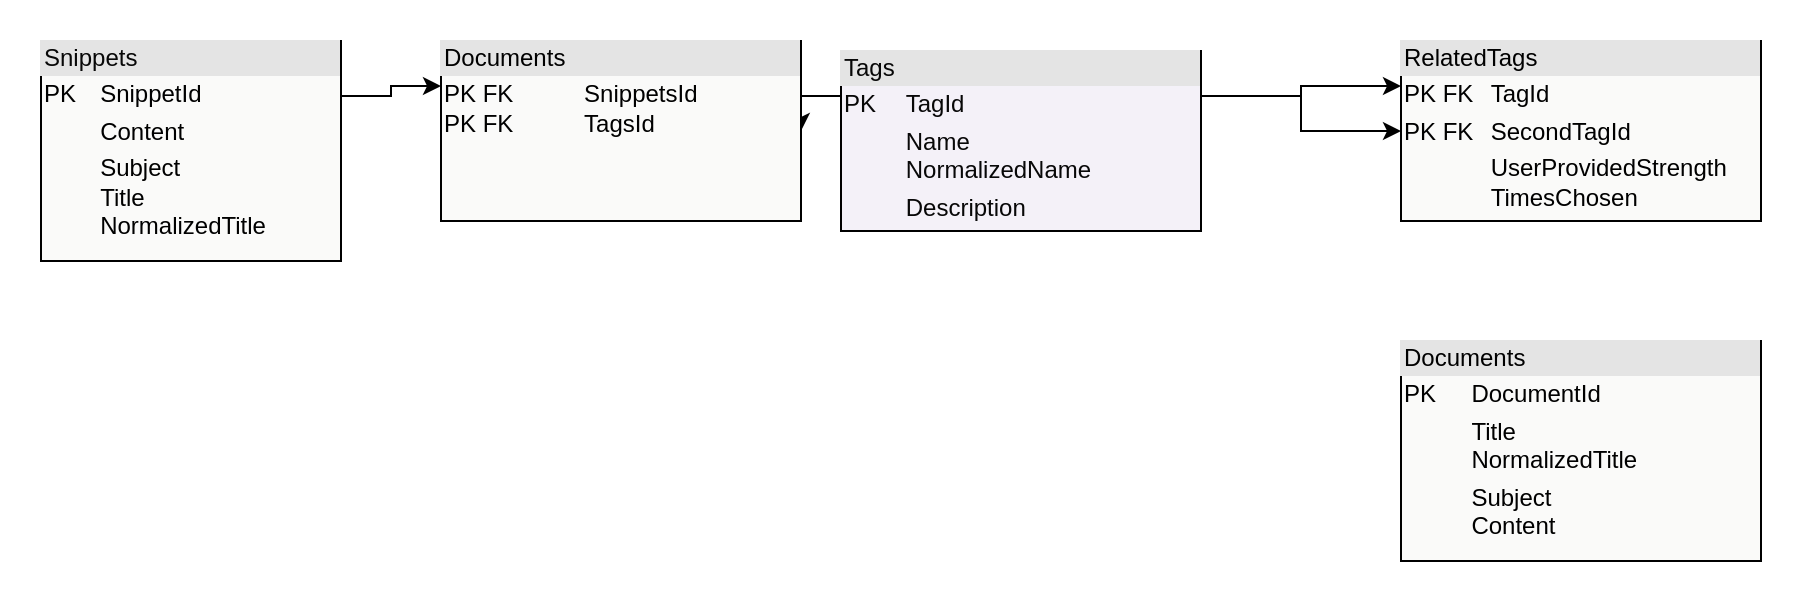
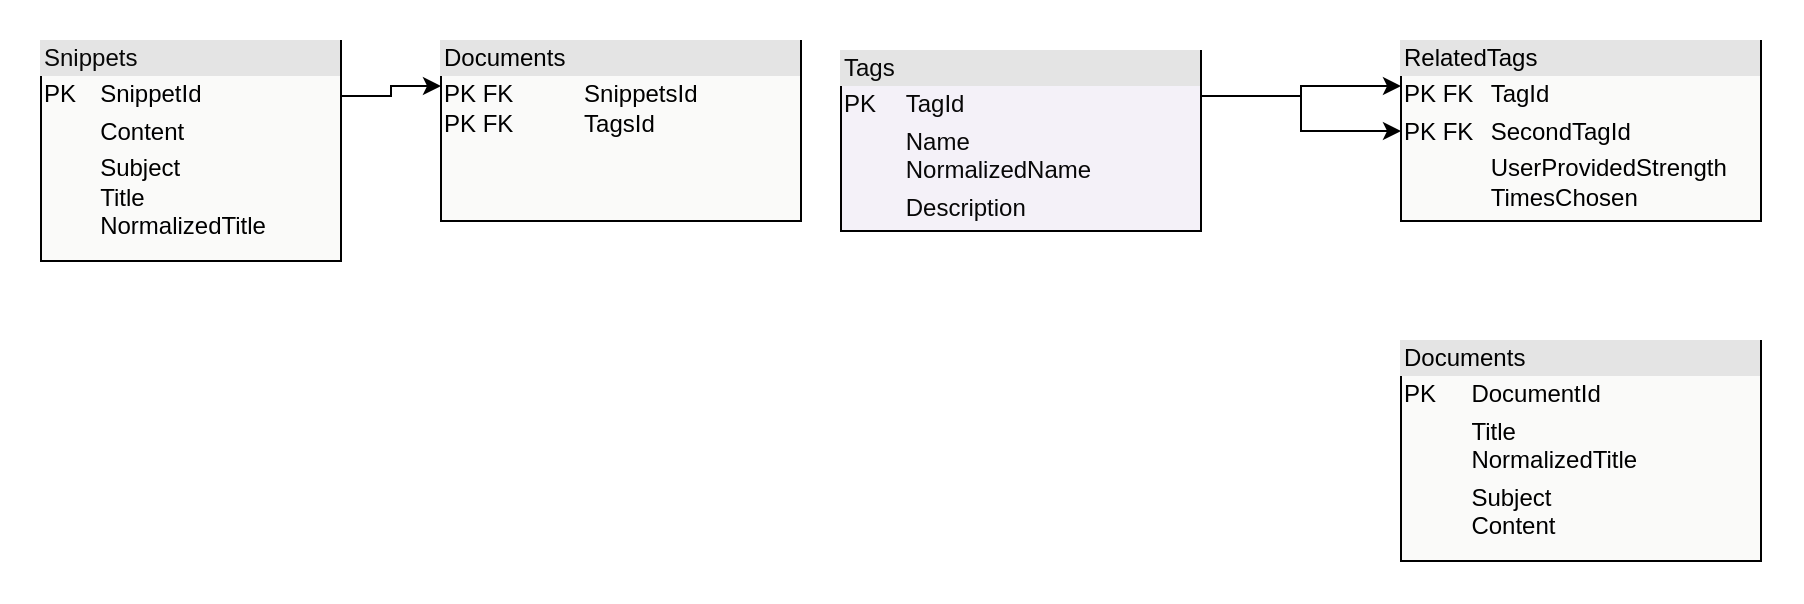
(820, 96) -> none
